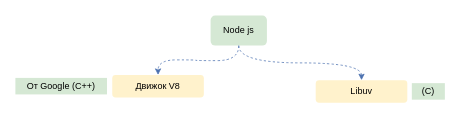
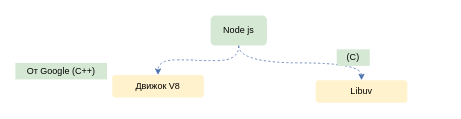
(61, 86) -> (61, 71)
(428, 91) -> (353, 57)
